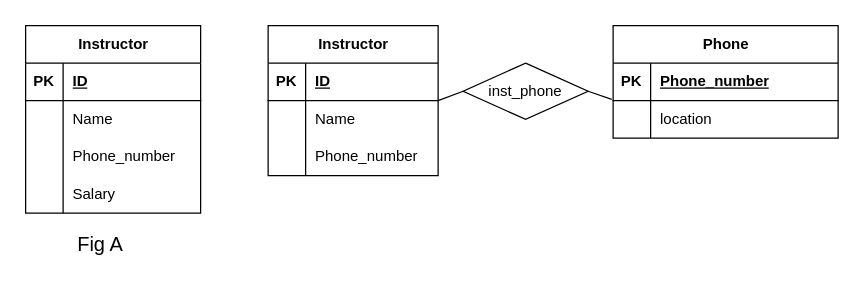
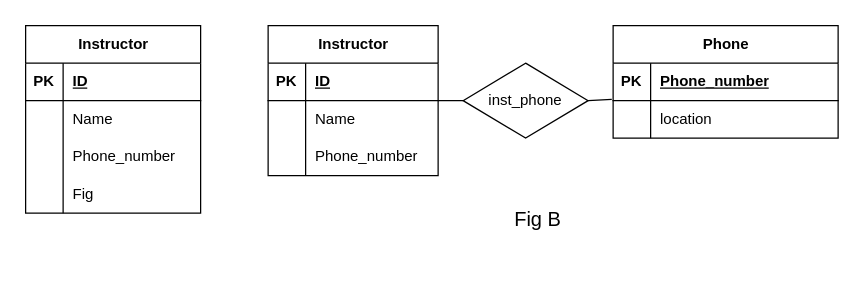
(526, 91) -> (526, 101)
(96, 194) -> (84, 194)
none -> (538, 219)
(101, 244) -> none
